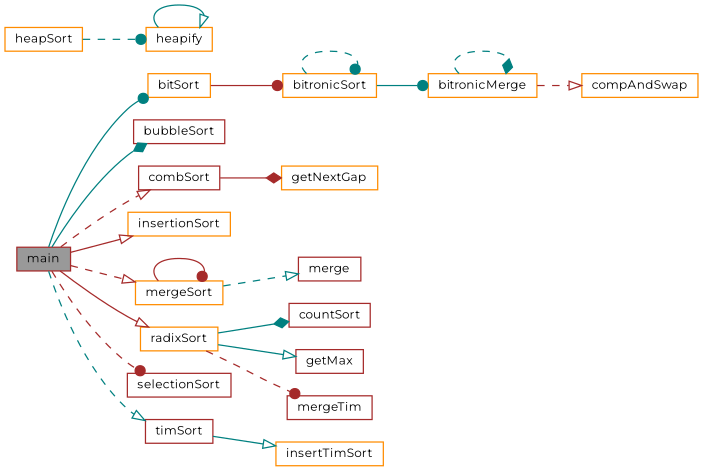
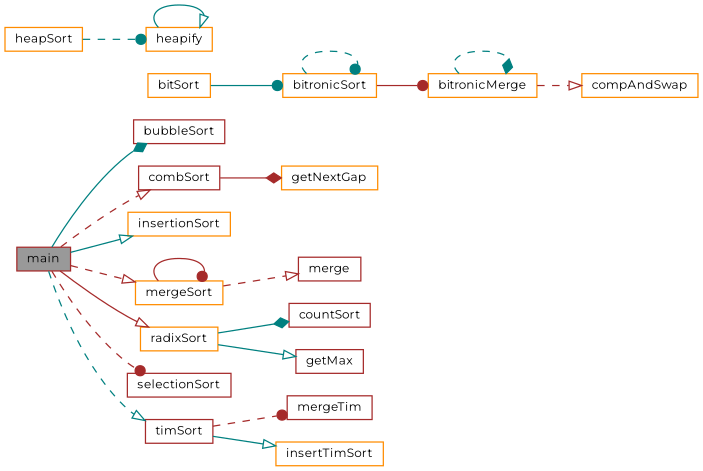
(242, 86) -> (242, 86)
(397, 86) -> (397, 86)
(84, 167) -> none
(95, 246) -> (95, 246)
(255, 281) -> (255, 281)
(248, 371) -> (245, 421)
